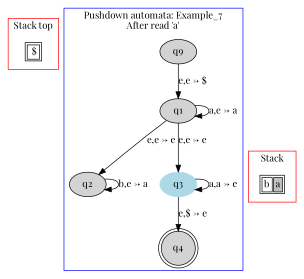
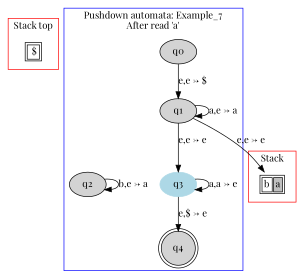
(178, 52) -> (178, 52)
(135, 145) -> (229, 139)
